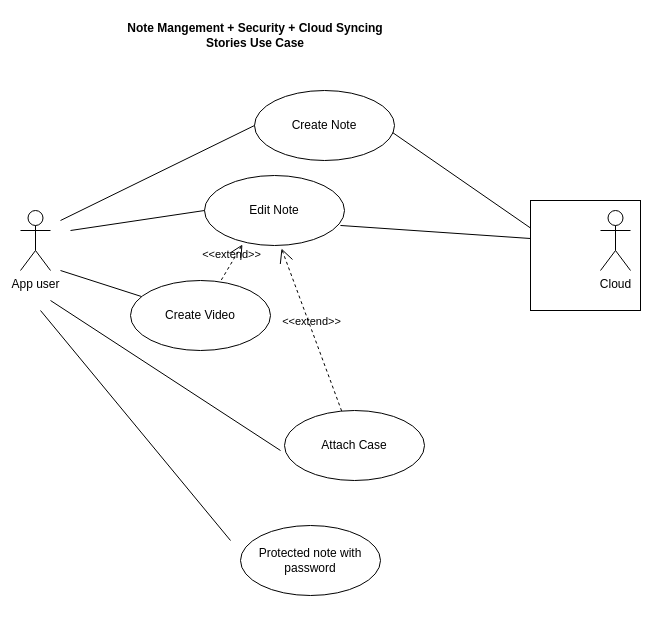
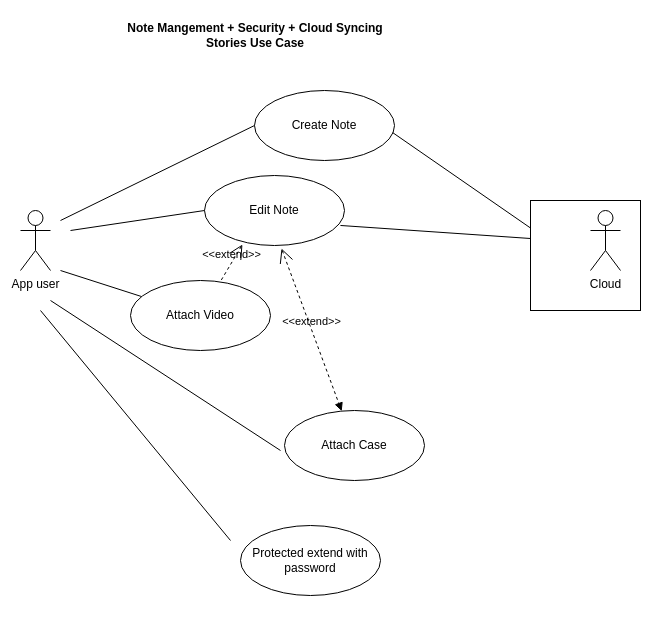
(616, 241) -> (606, 241)
(201, 316) -> (201, 316)
(339, 405) -> (338, 402)
(311, 561) -> (311, 561)
